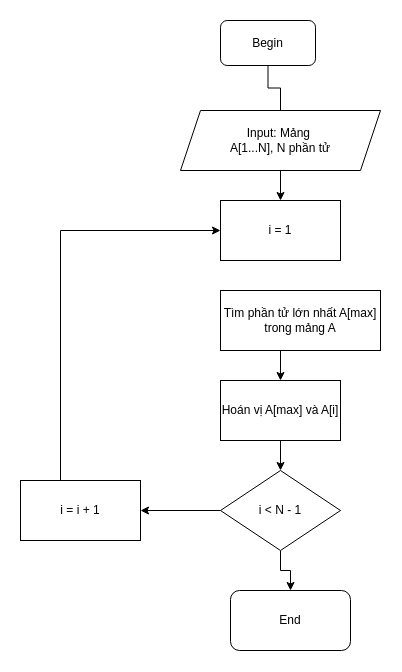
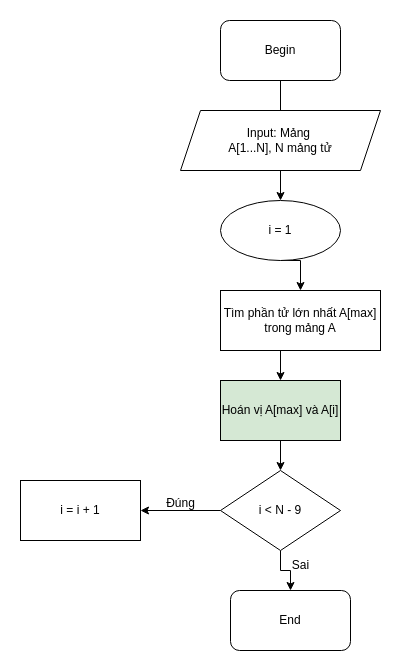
(268, 43) -> (281, 51)
(281, 141) -> (281, 141)
(281, 231) -> (281, 231)
none -> (301, 267)
(61, 280) -> none
(281, 411) -> (281, 411)
none -> (181, 504)
(281, 511) -> (281, 511)
none -> (301, 566)
